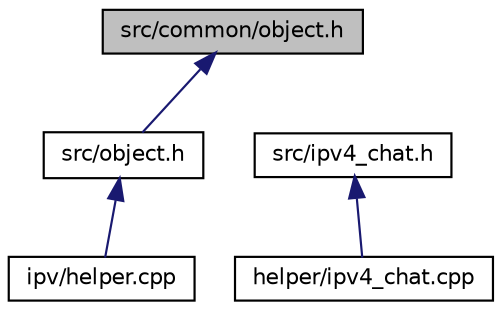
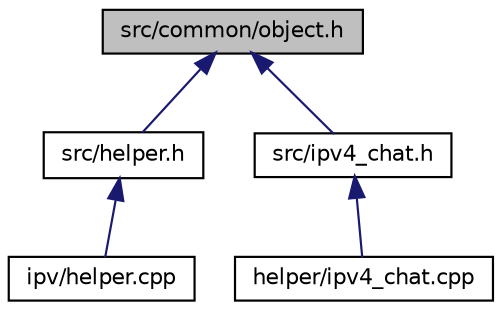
none -> (301, 101)
(124, 155) -> (124, 155)
